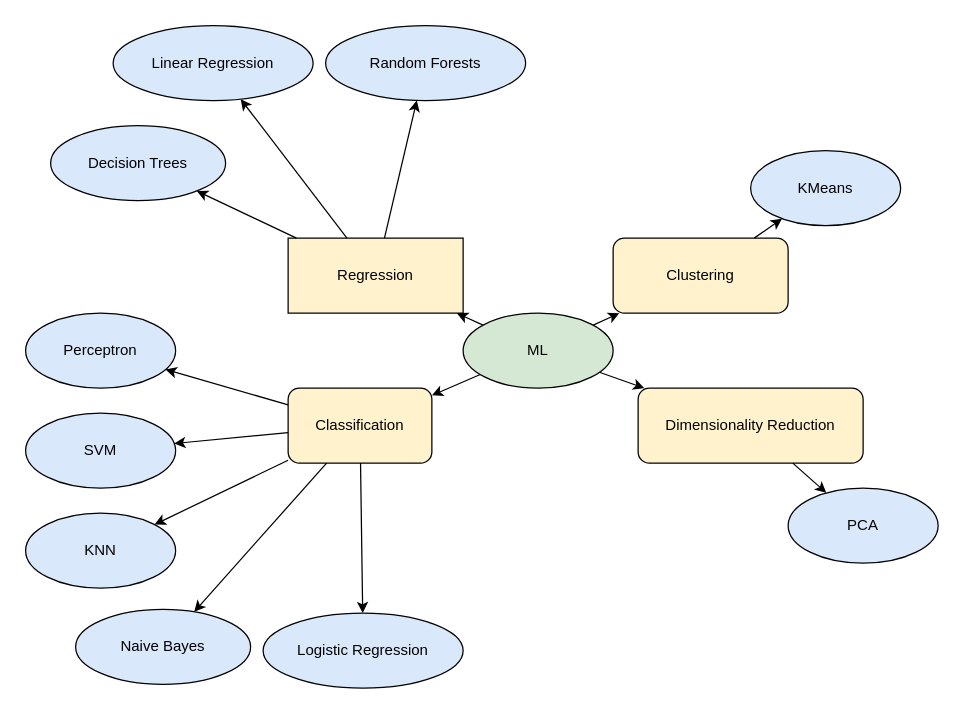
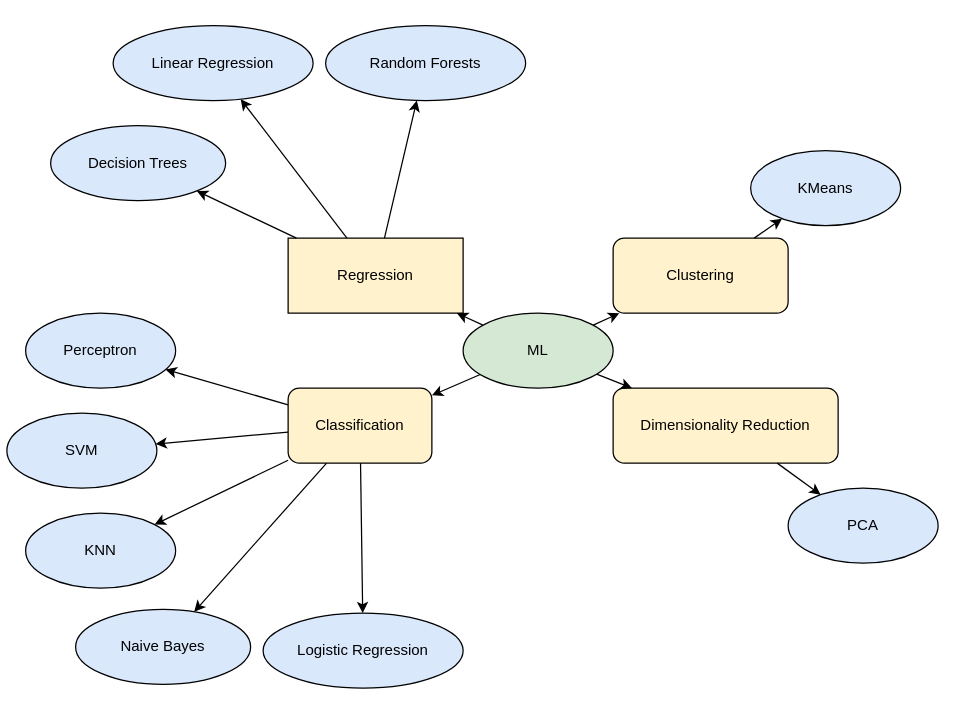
(751, 426) -> (726, 426)
(101, 451) -> (82, 451)
